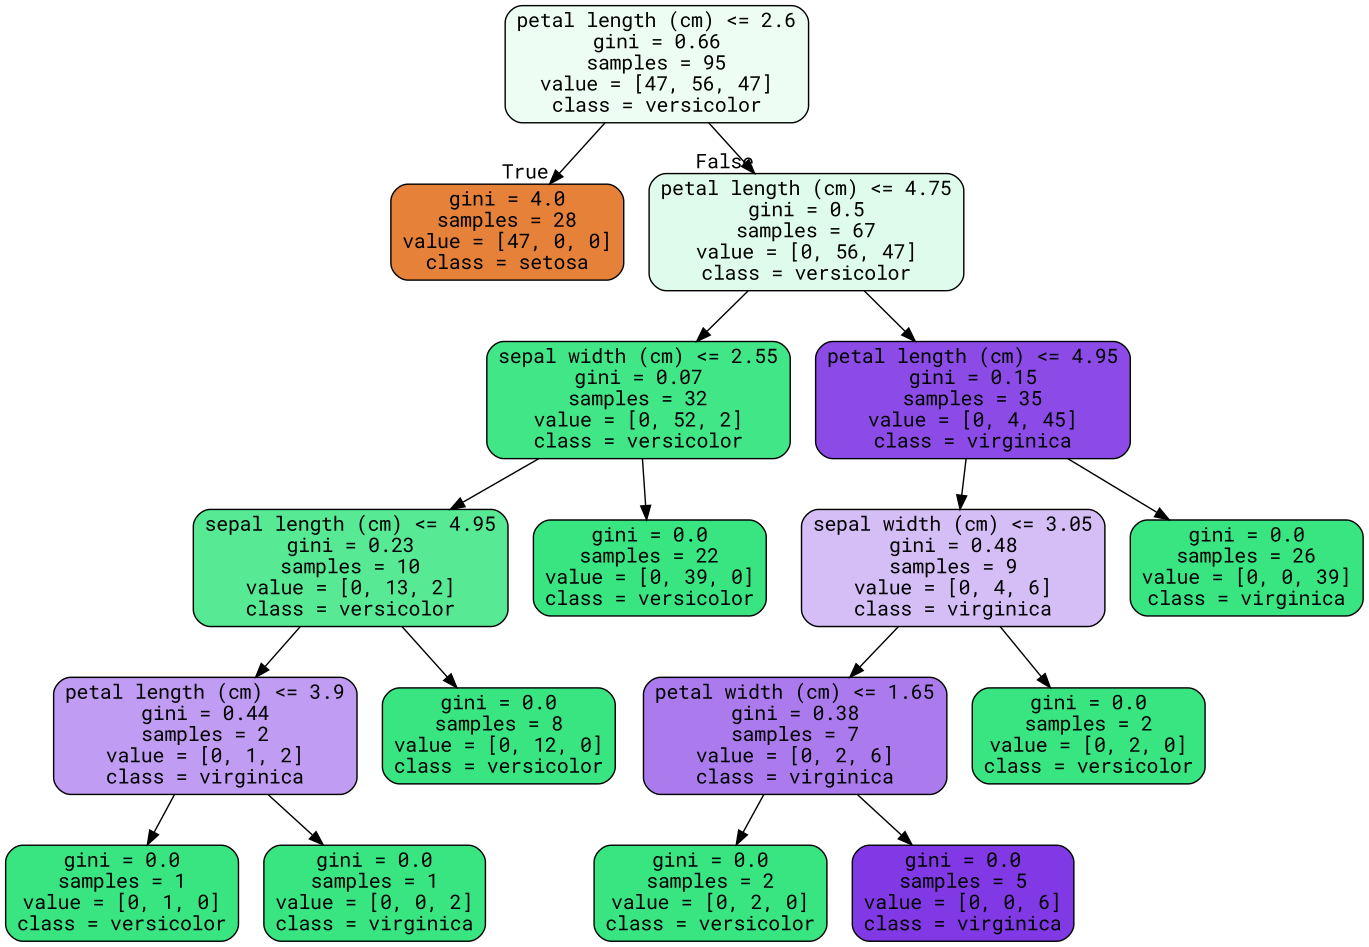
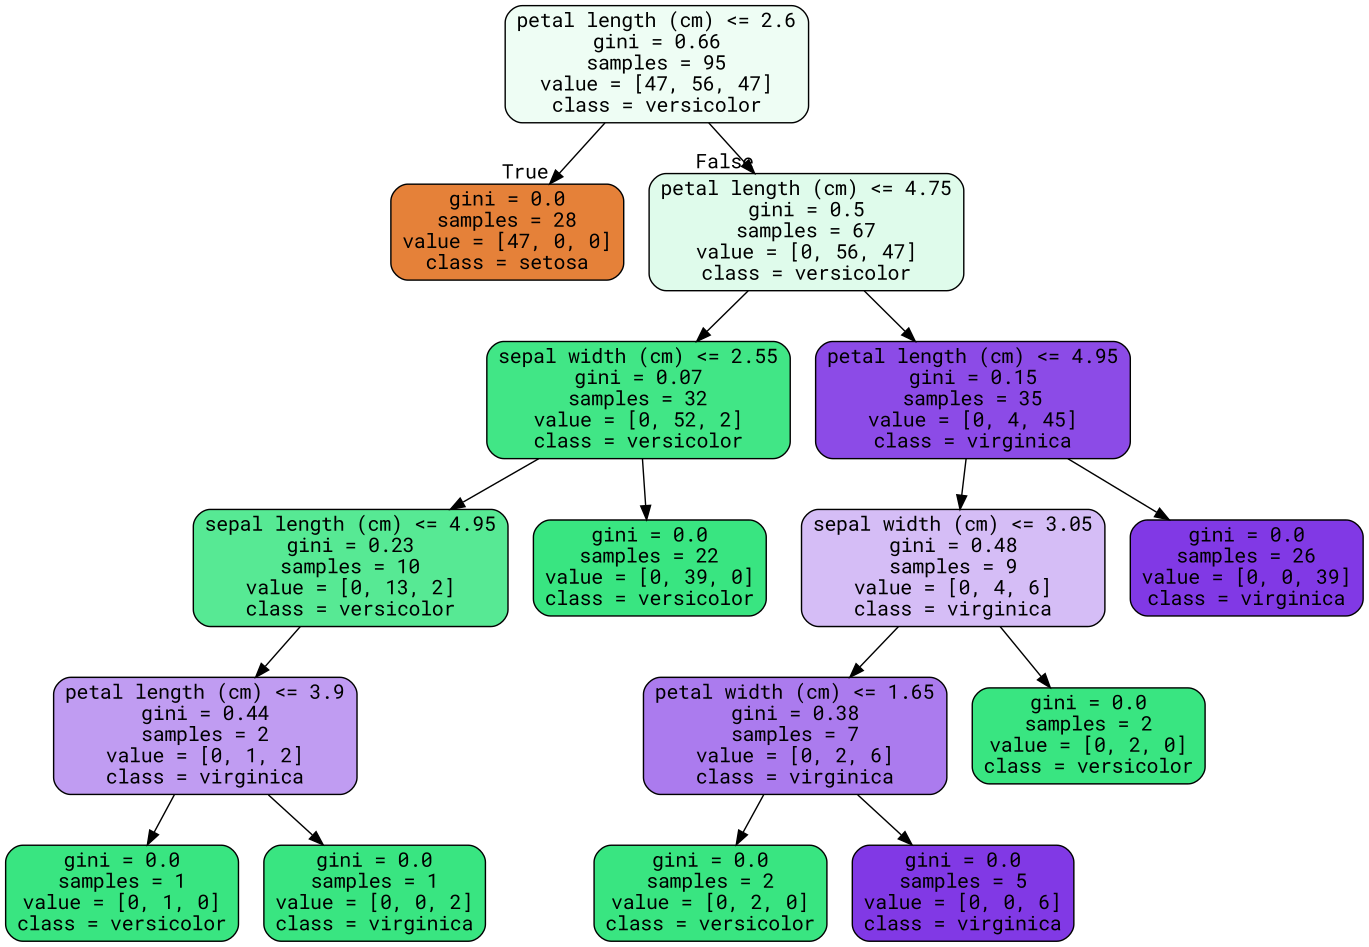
(507, 232) -> (507, 232)
(1247, 568) -> (1247, 568)
(499, 736) -> none
